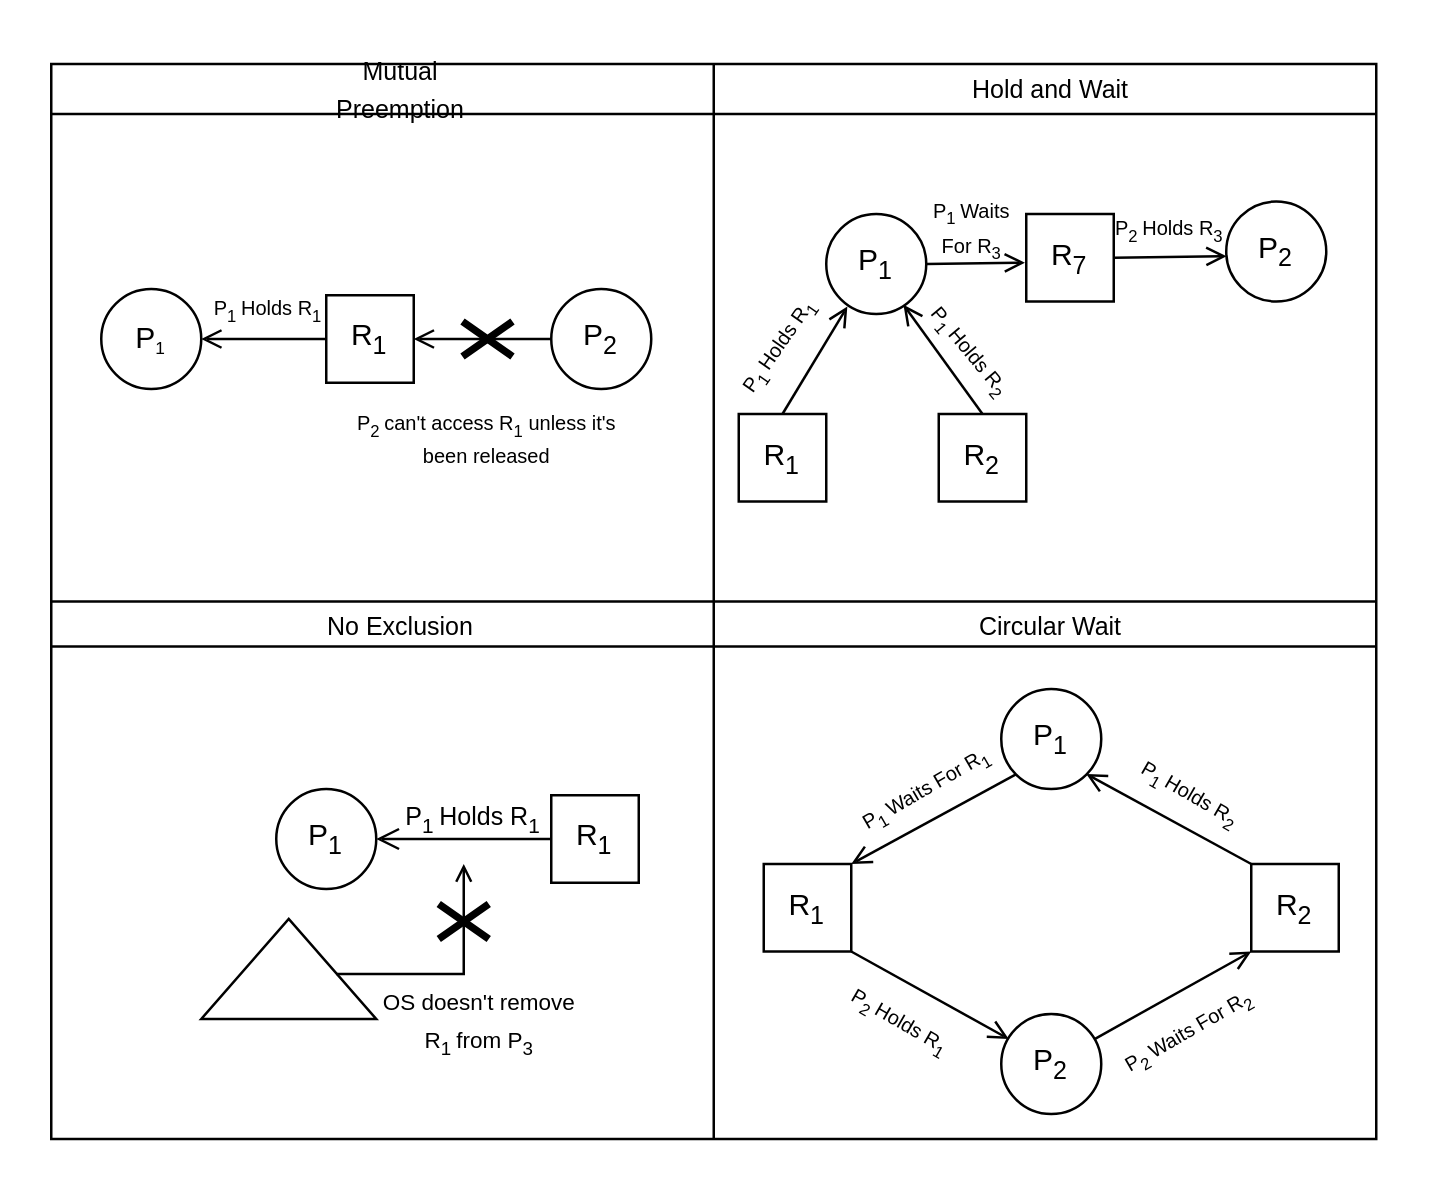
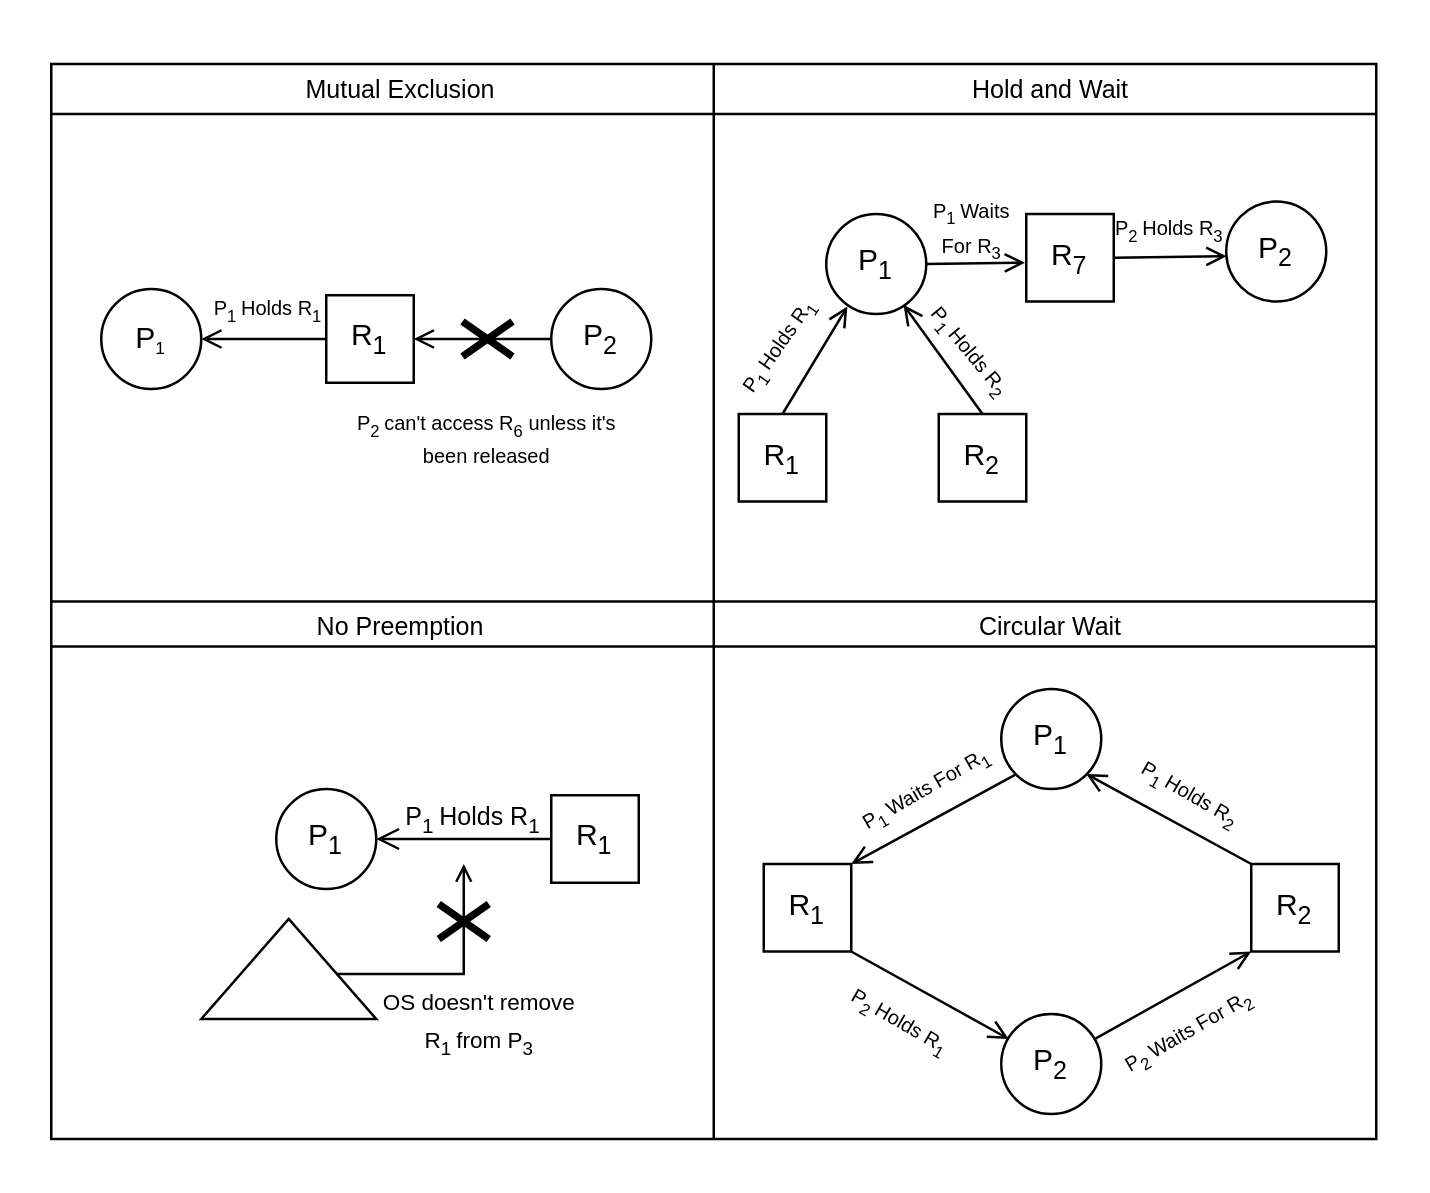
(401, 89) -> (401, 89)
(488, 439) -> (488, 439)
(401, 626) -> (401, 626)
